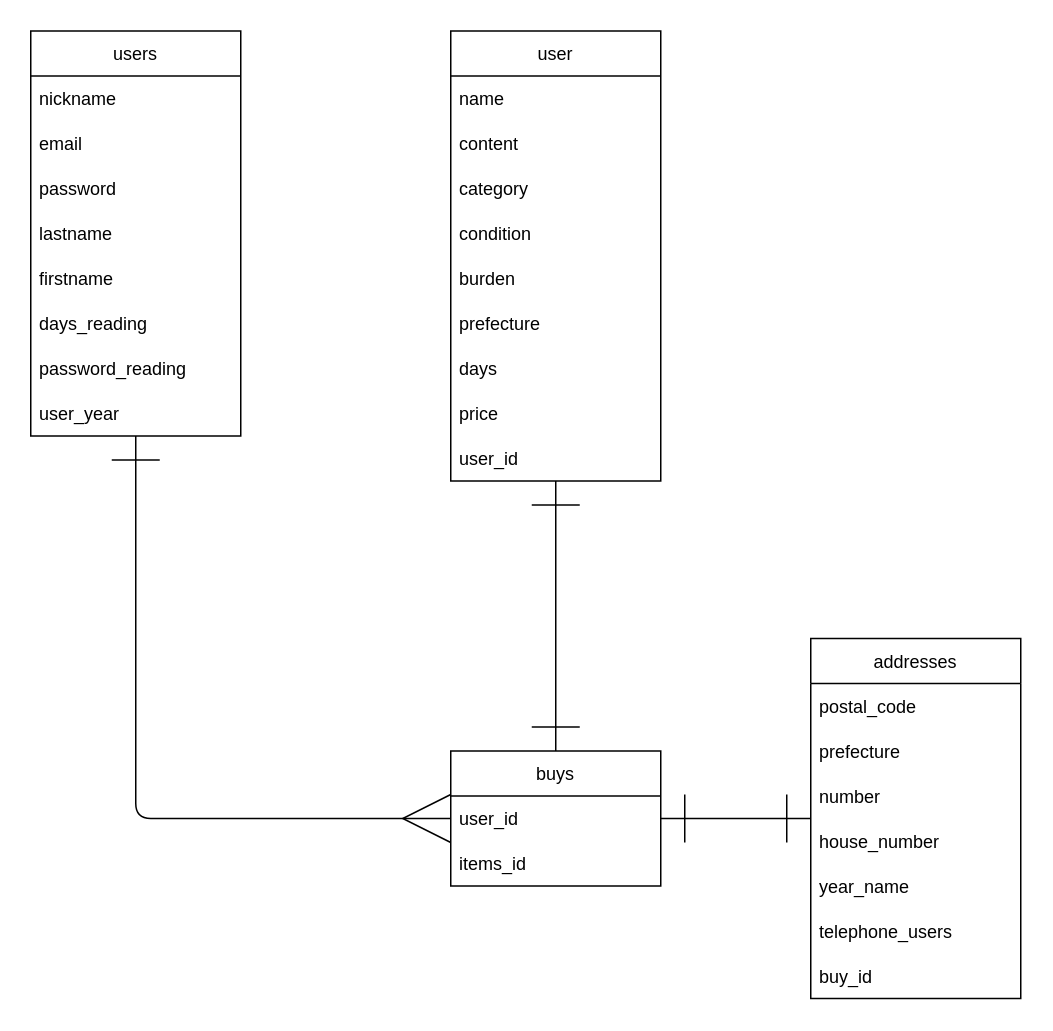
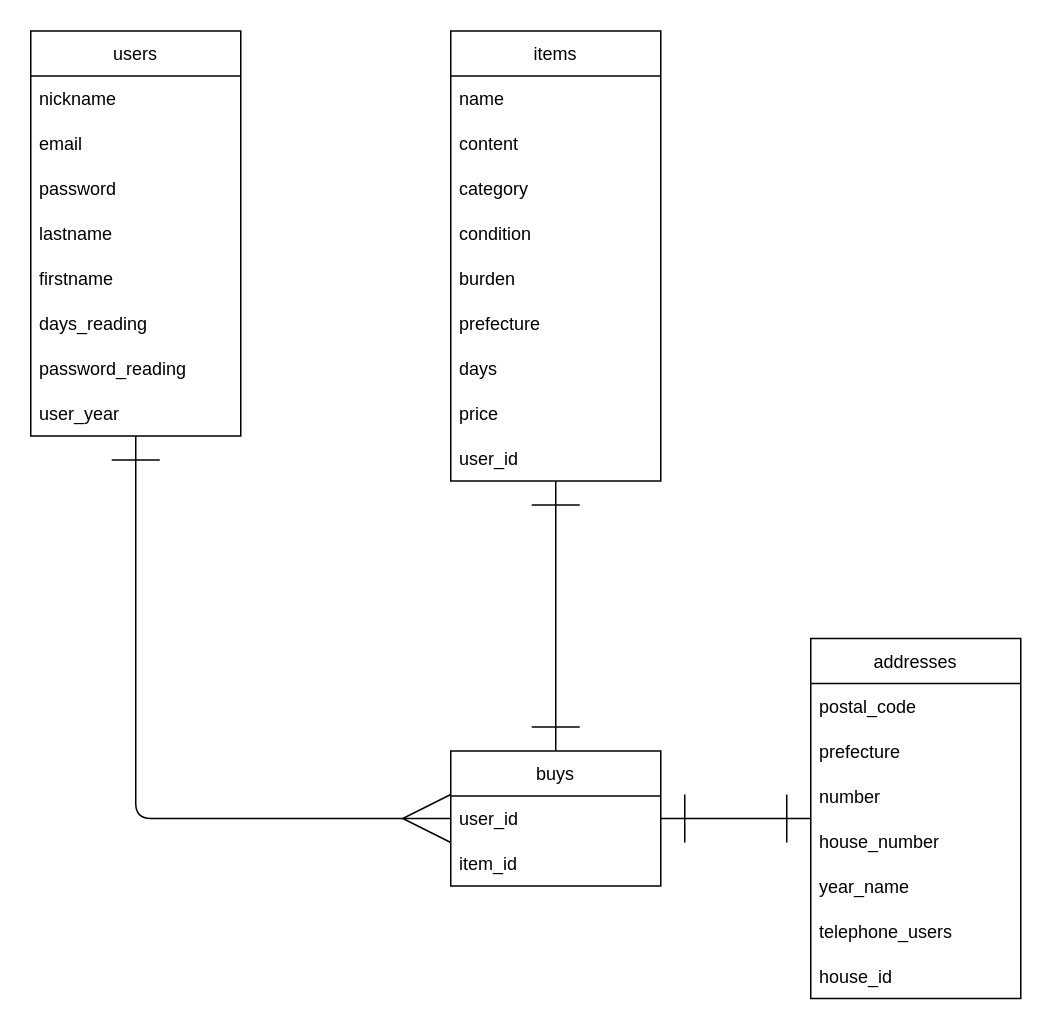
(555, 54) -> (555, 54)
(495, 864) -> (490, 864)
(847, 977) -> (857, 977)
